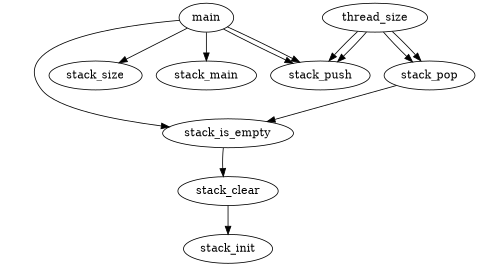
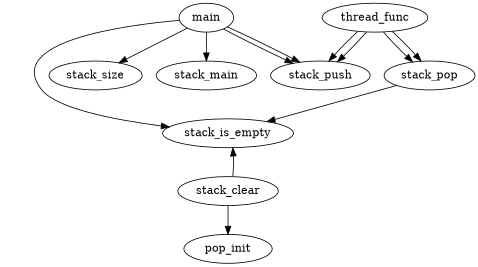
(375, 18) -> (375, 18)
(223, 158) -> (233, 166)
(228, 249) -> (228, 249)
